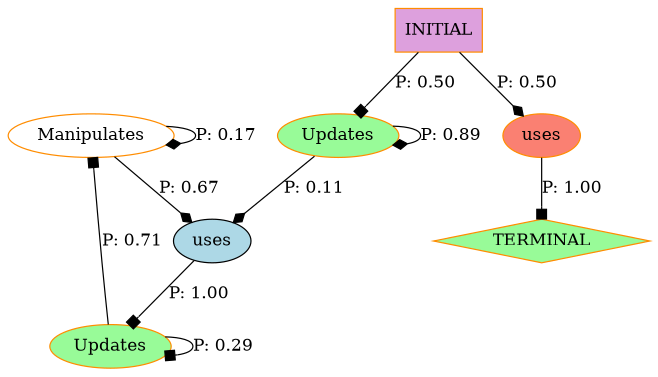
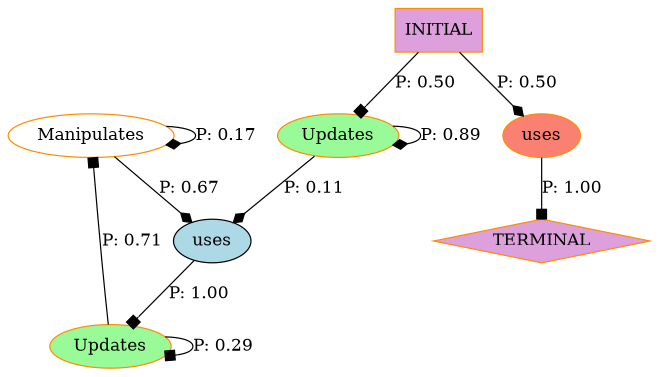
(542, 241) -> (542, 241)
